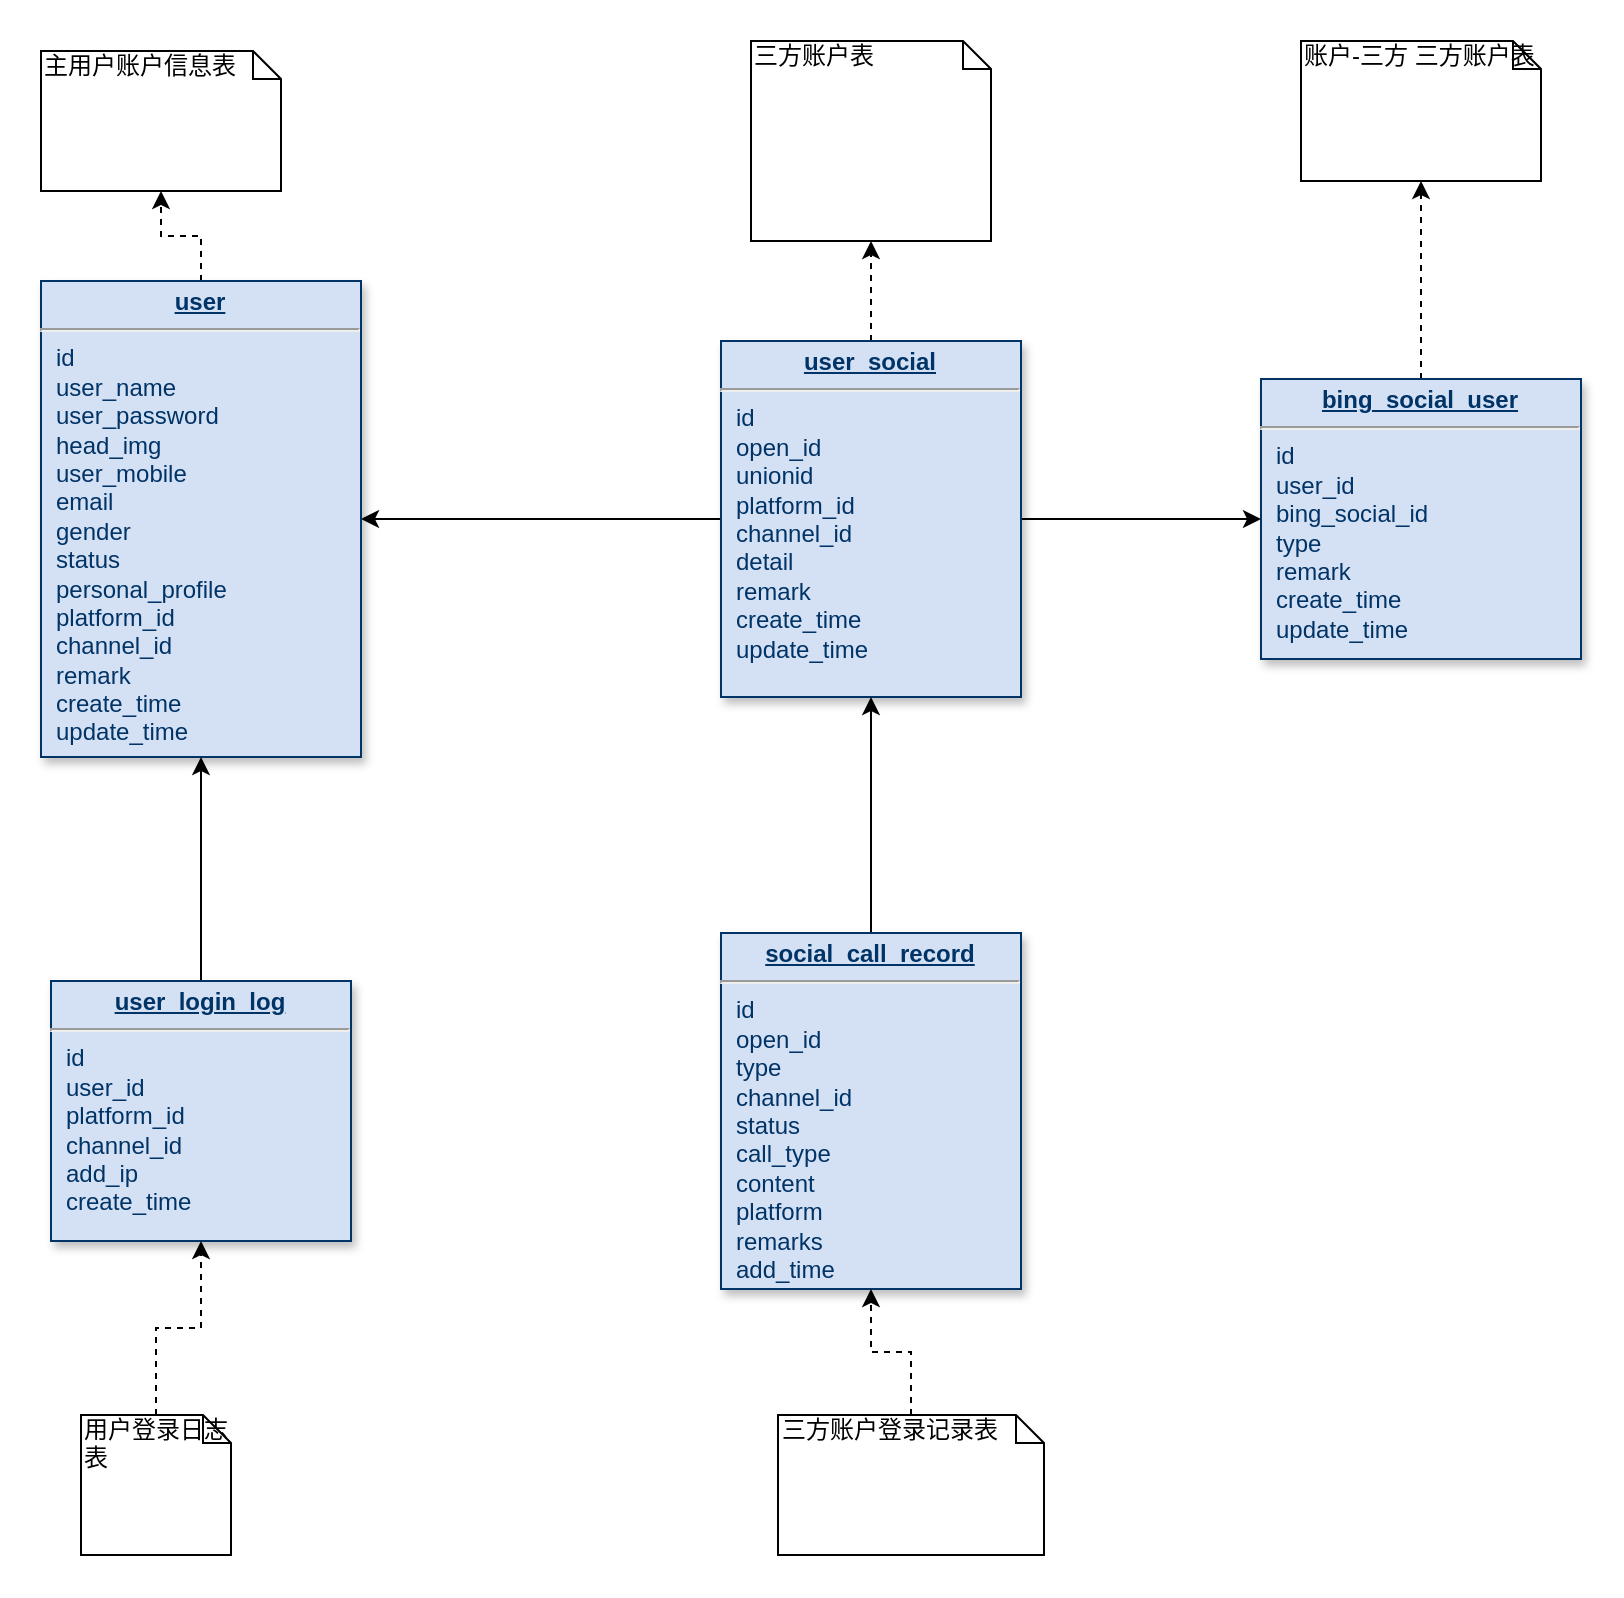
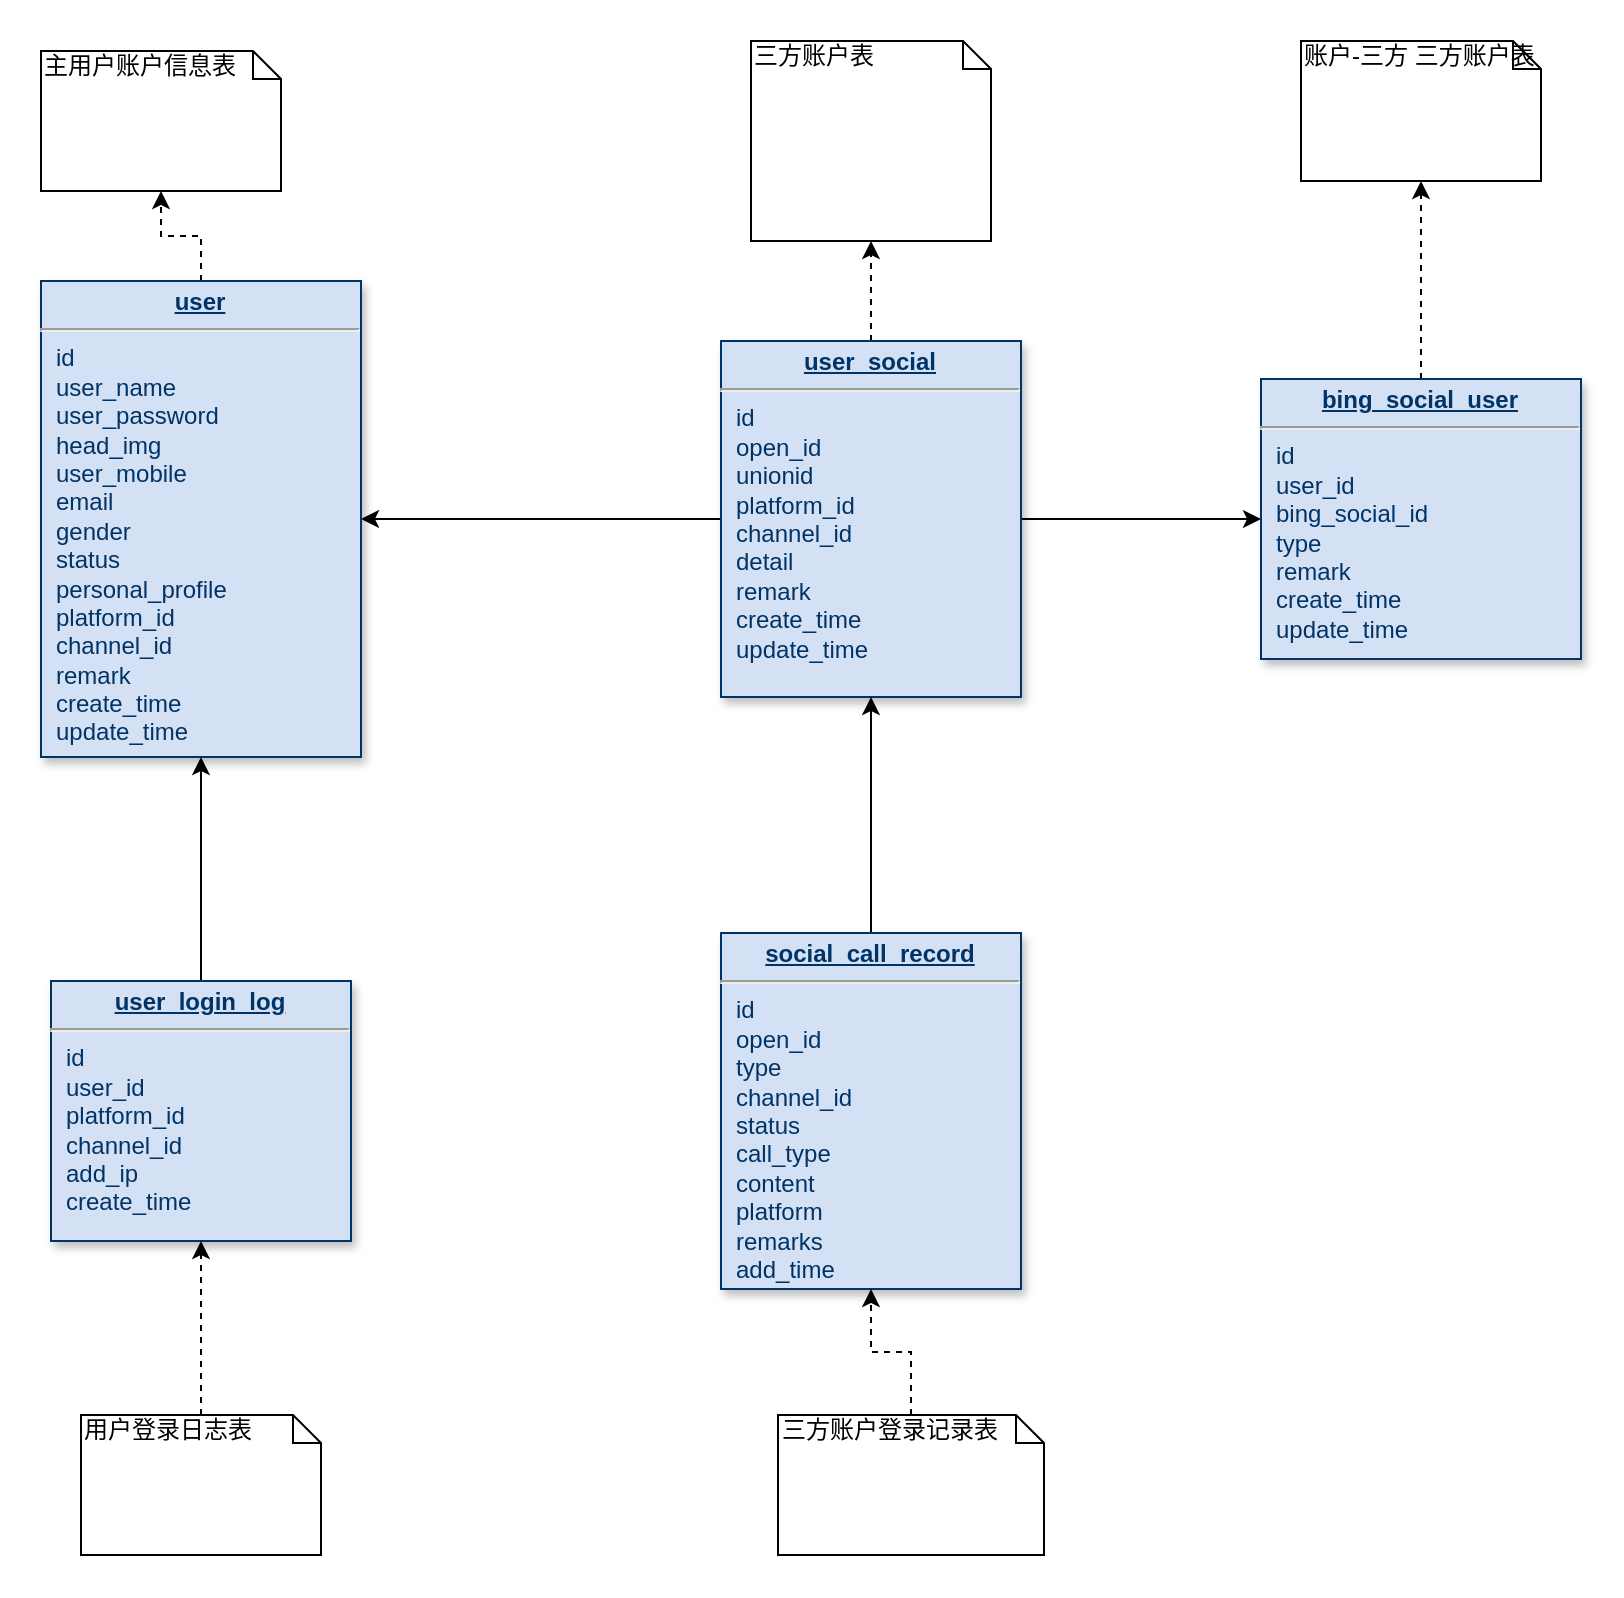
(156, 1485) -> (201, 1485)
